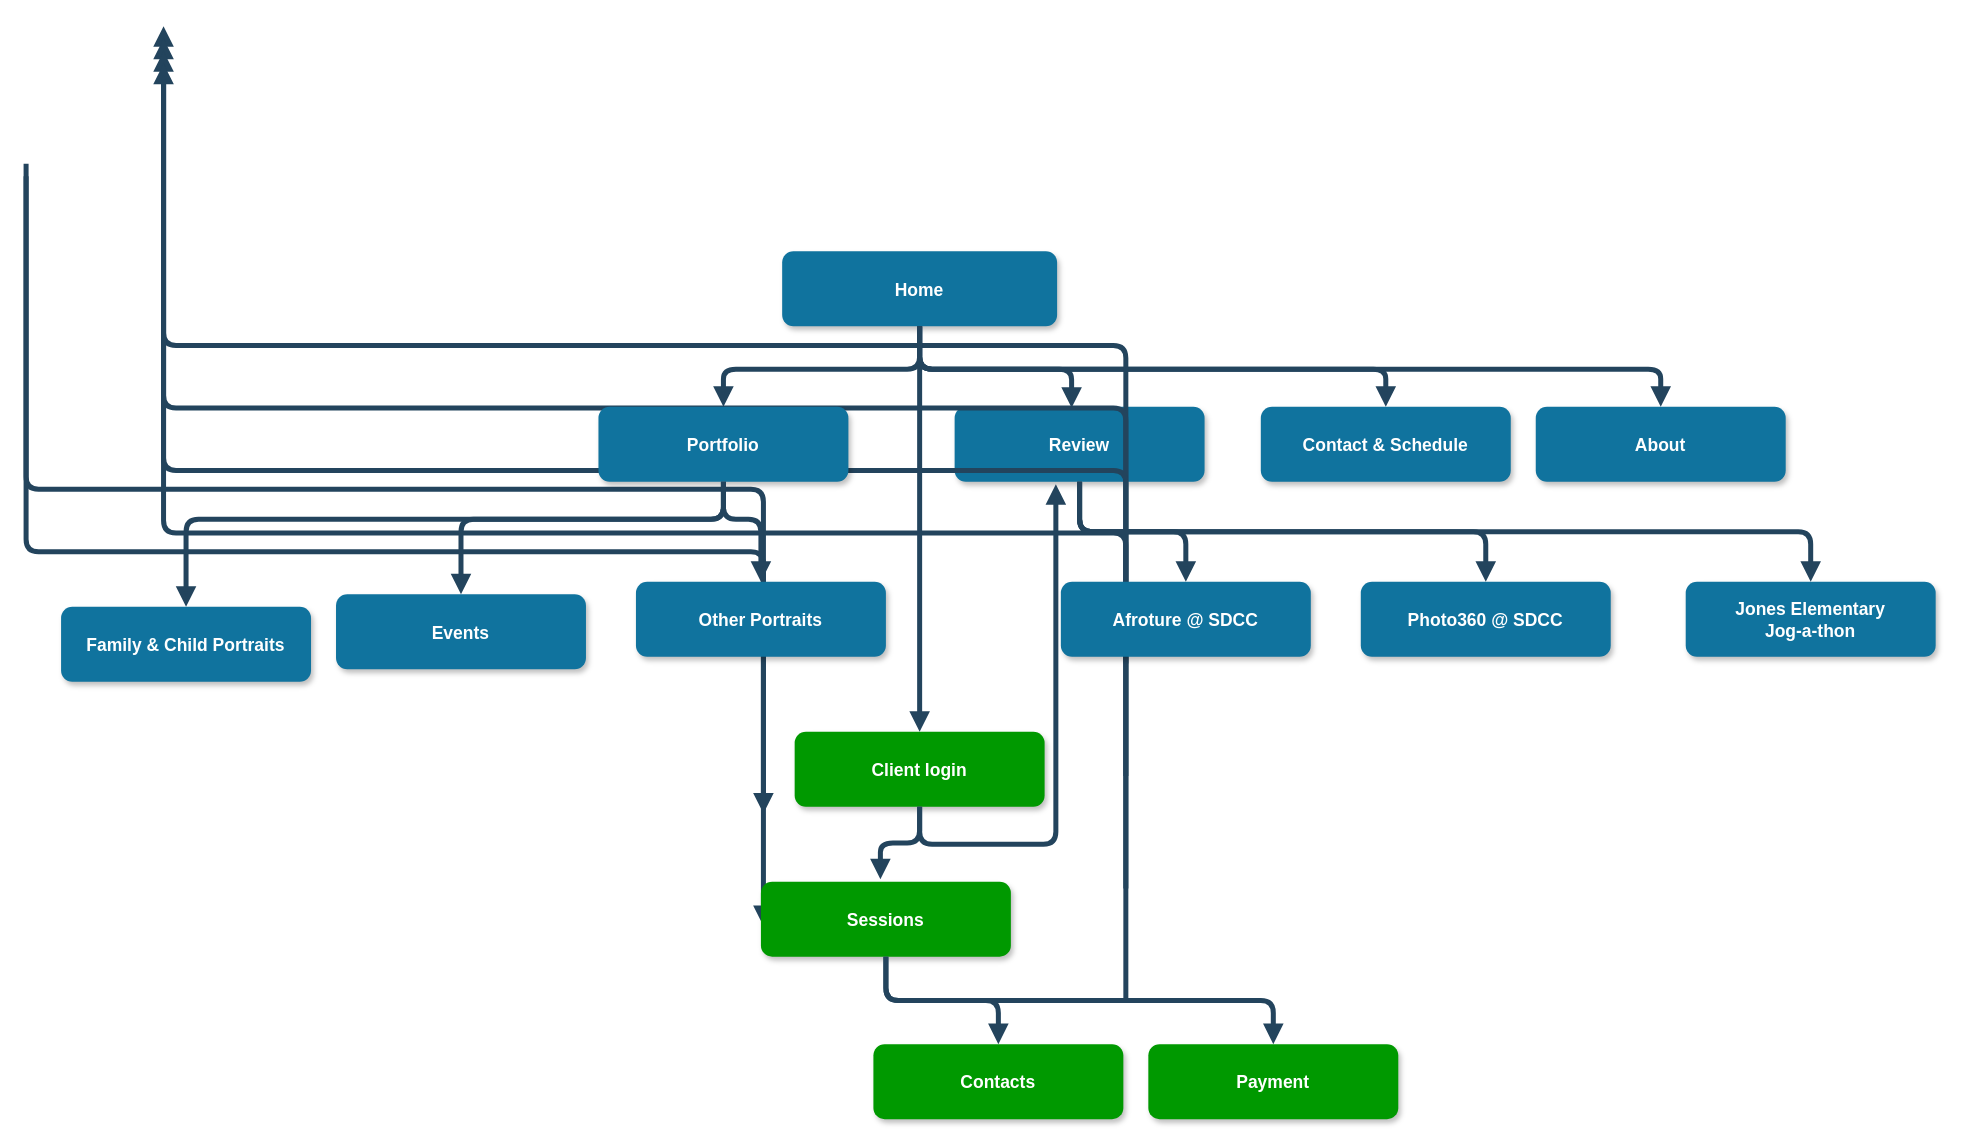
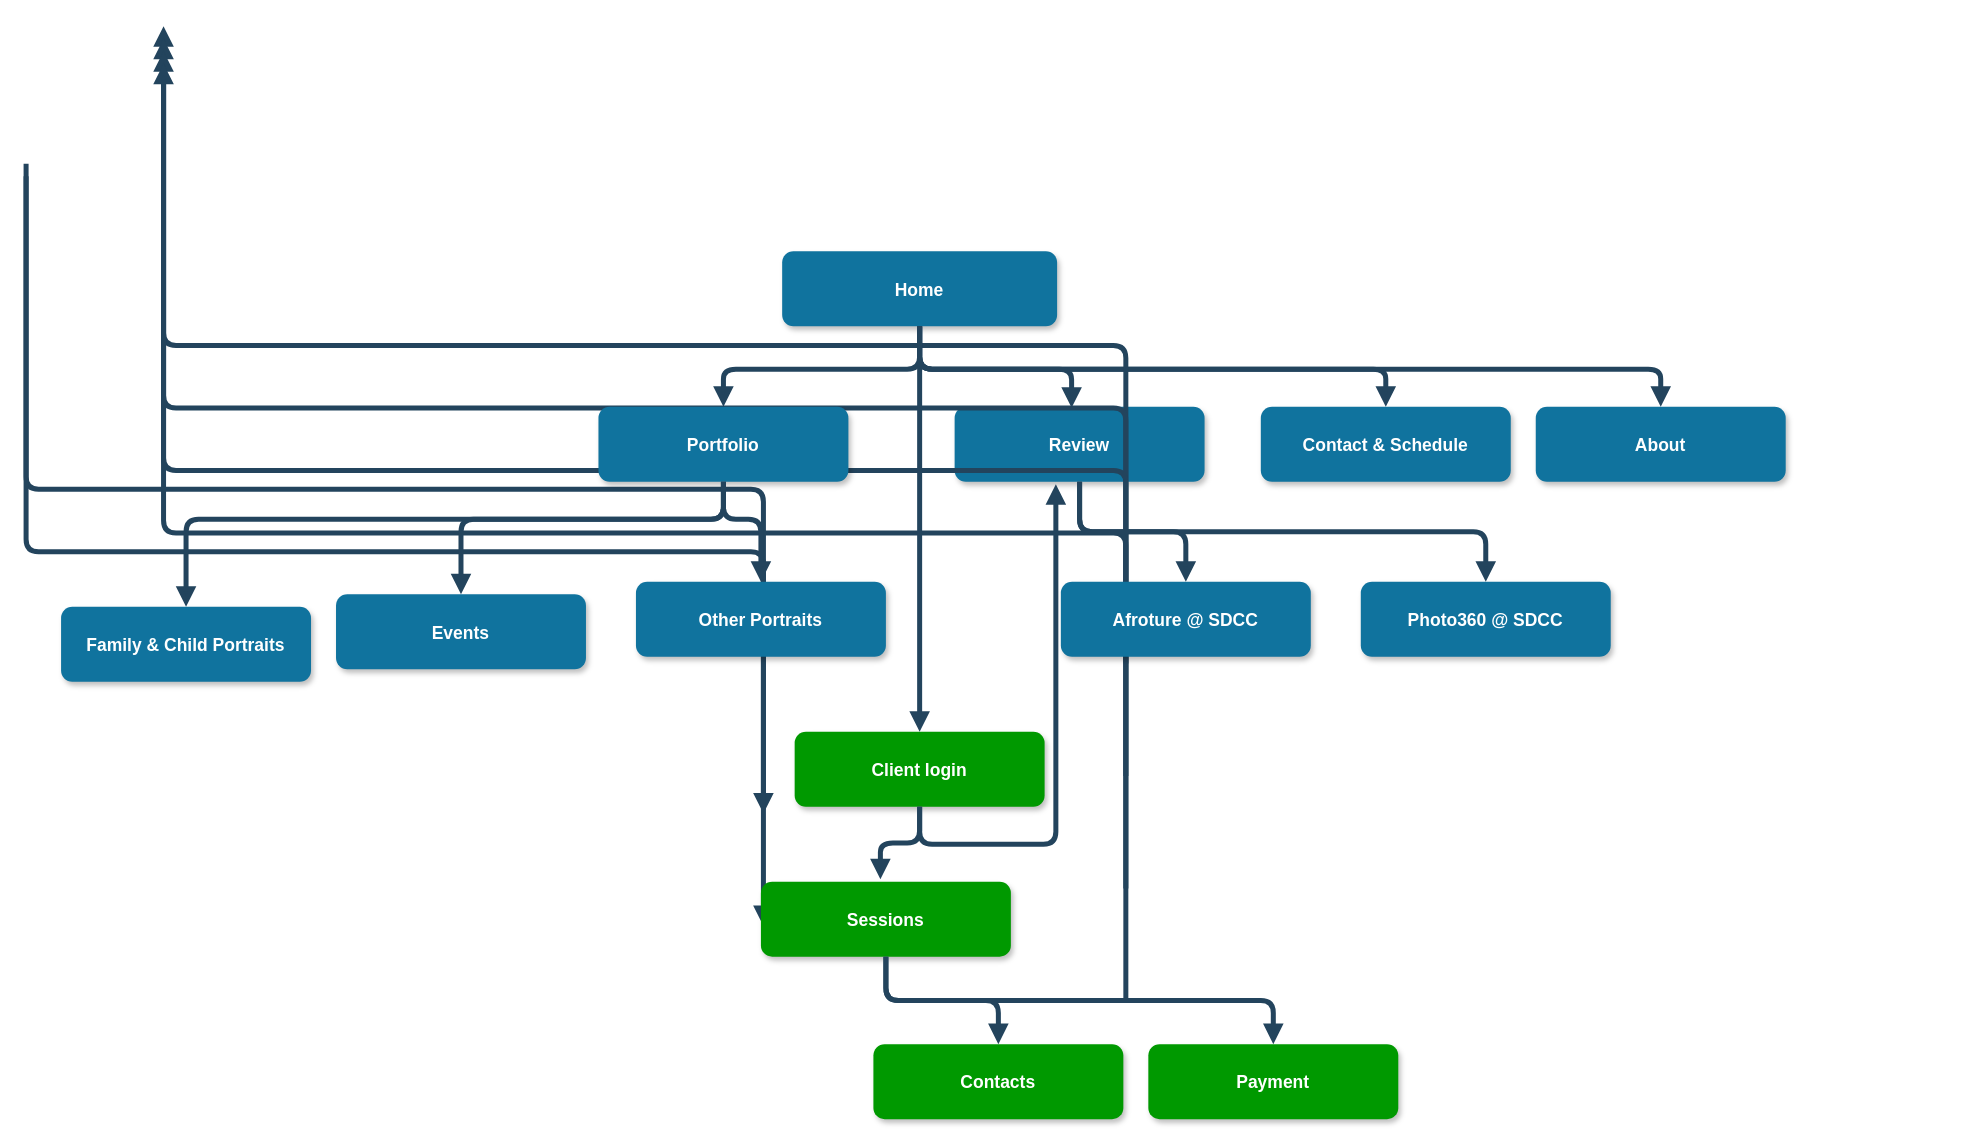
(1656, 532) -> none
(1811, 619) -> none
